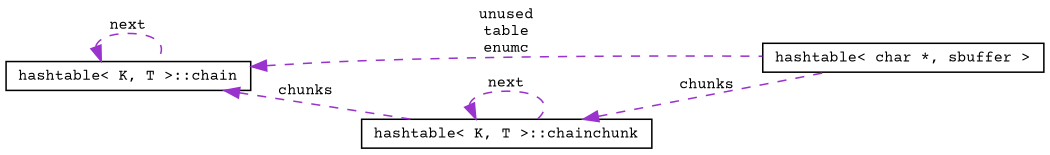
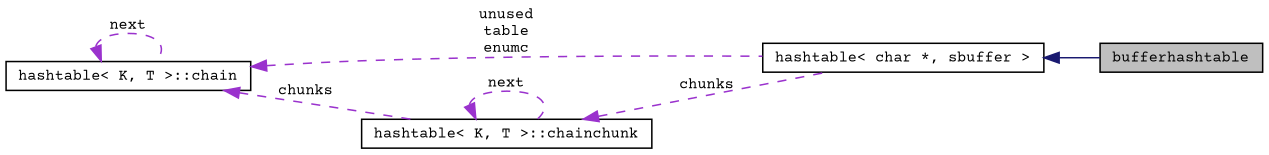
none -> (1181, 58)
